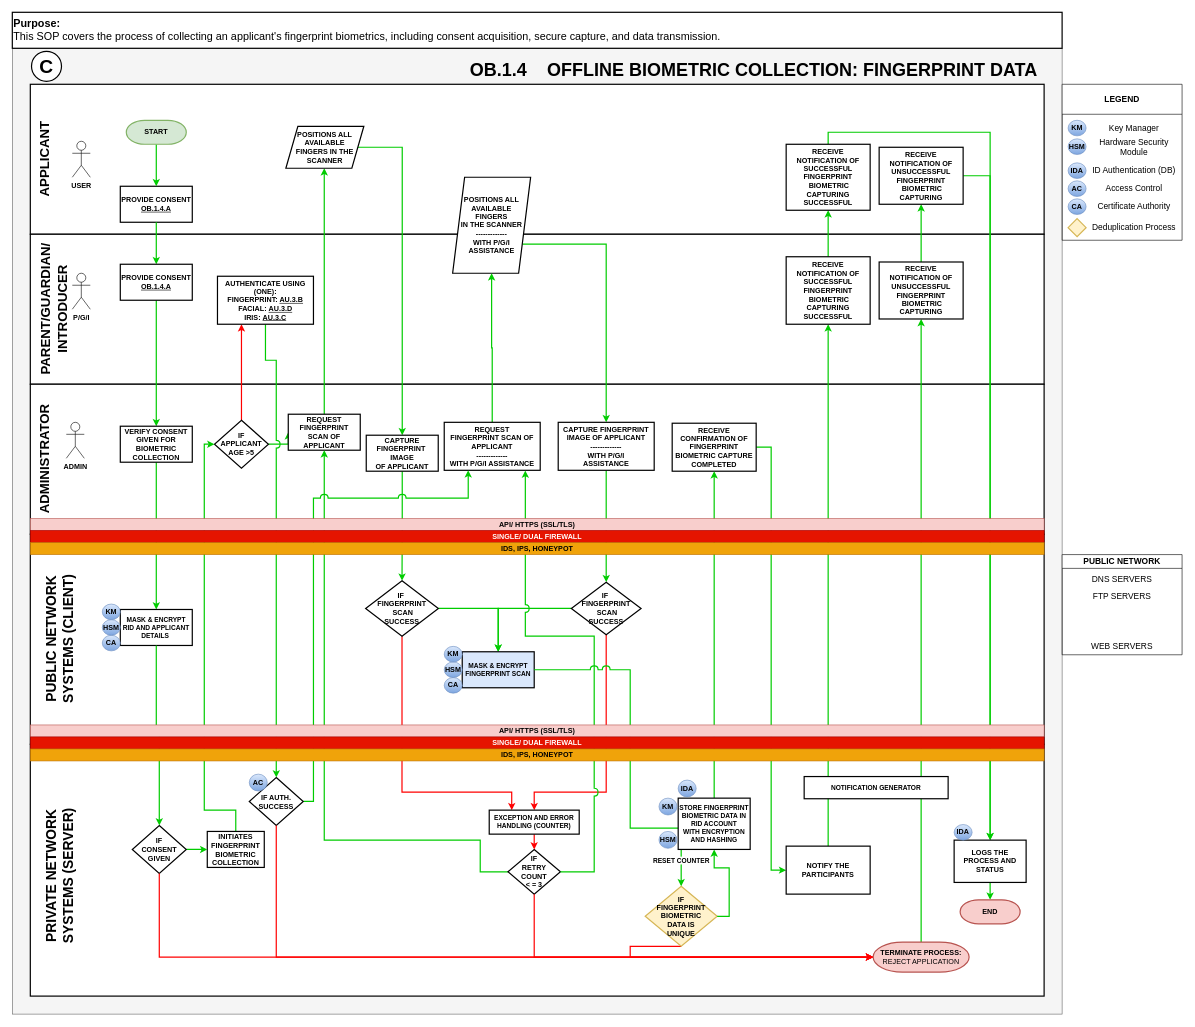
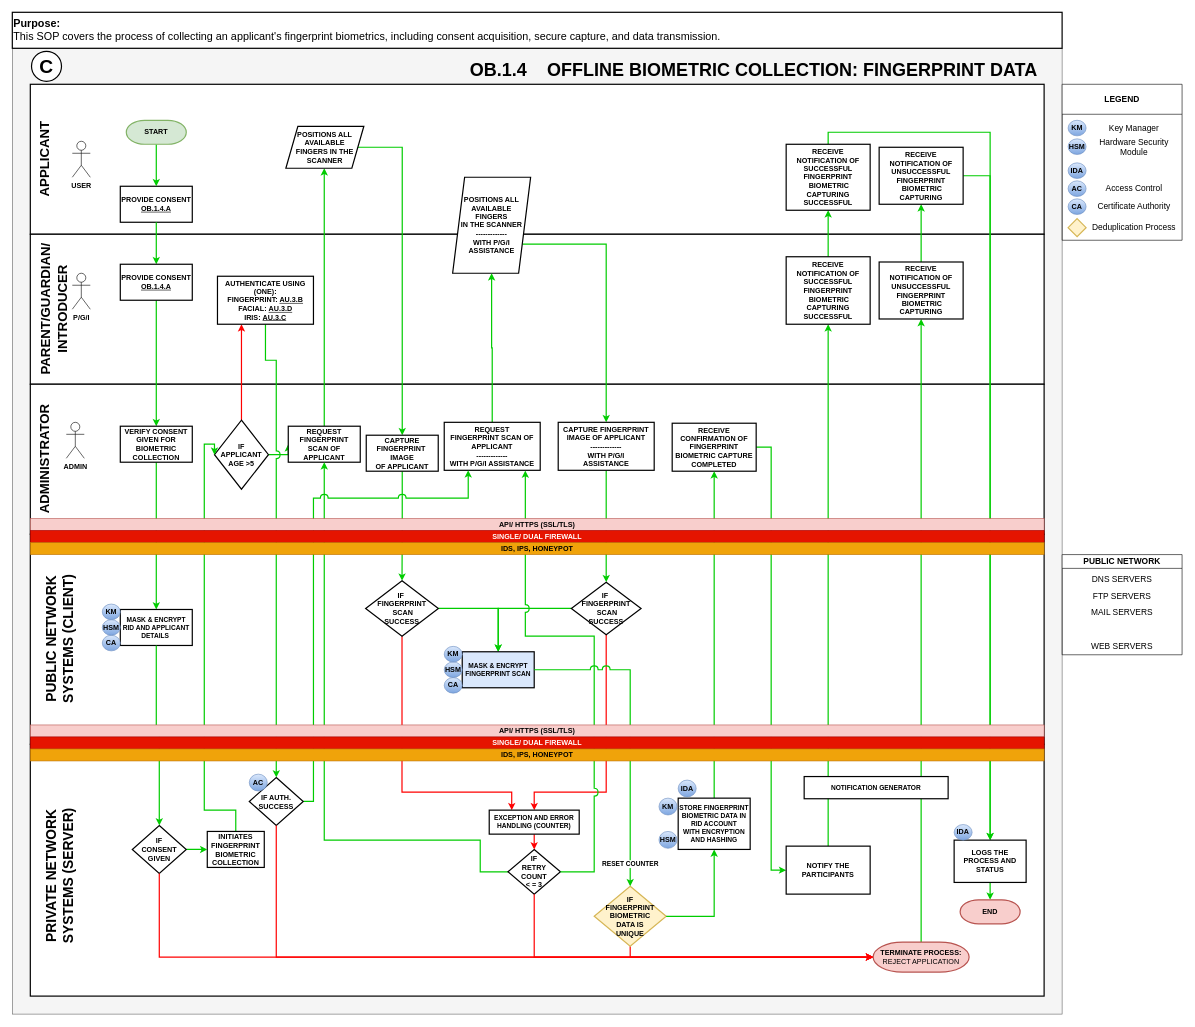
(1134, 171) -> none
(324, 432) -> (324, 444)
(242, 444) -> (242, 455)
none -> (1122, 613)
(681, 917) -> (630, 917)
